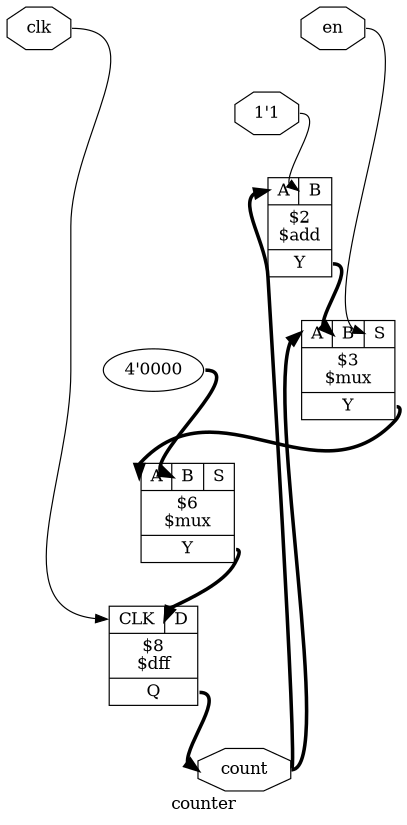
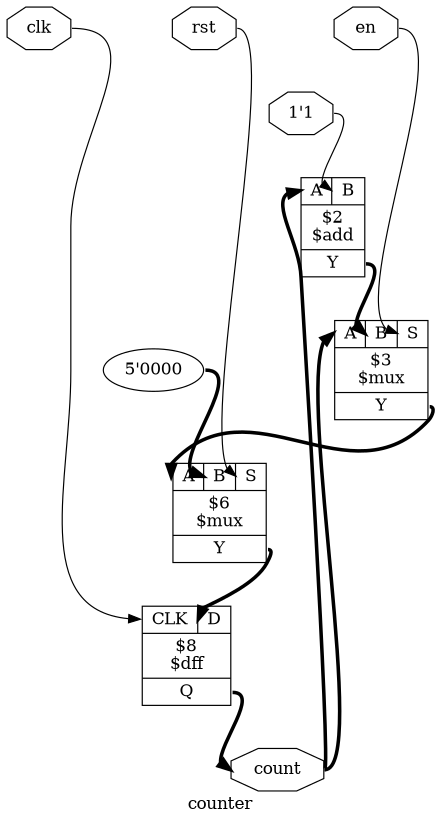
none -> (204, 28)
(153, 370) -> (153, 370)
